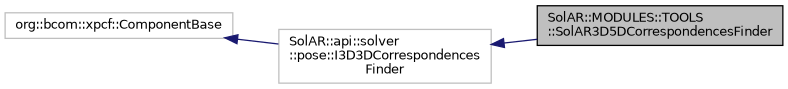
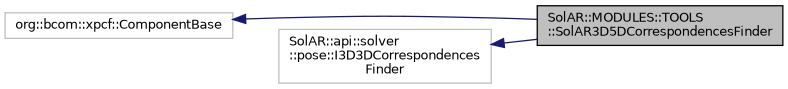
(258, 42) -> (392, 16)
